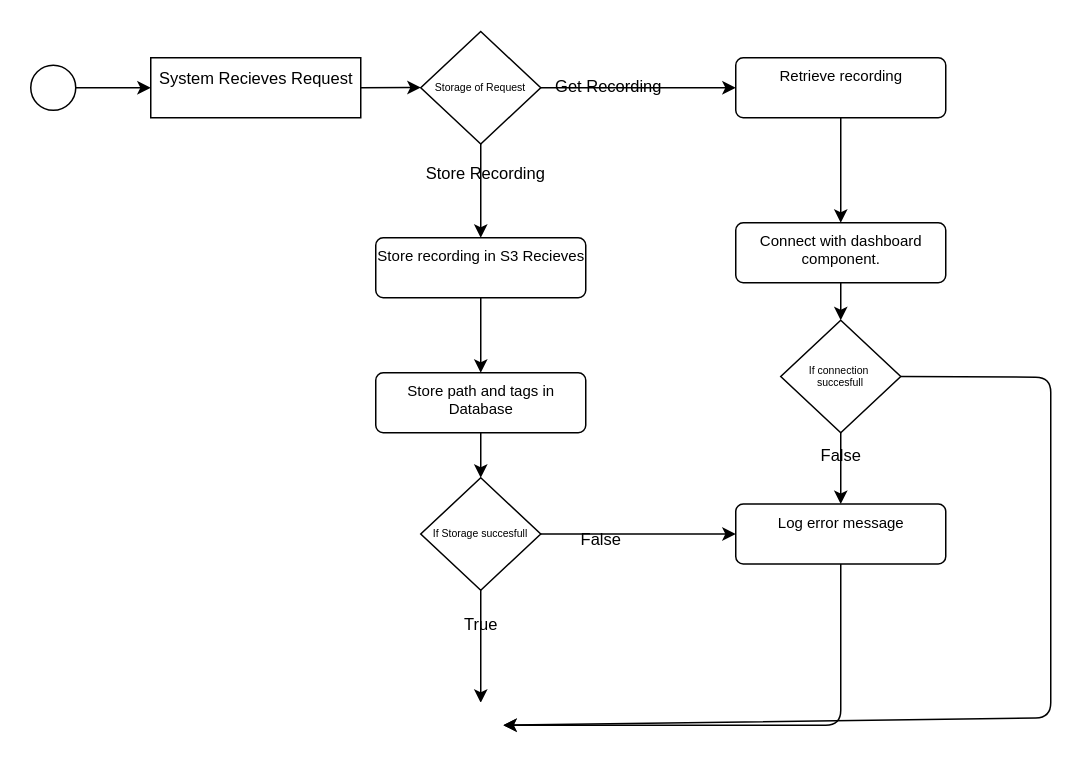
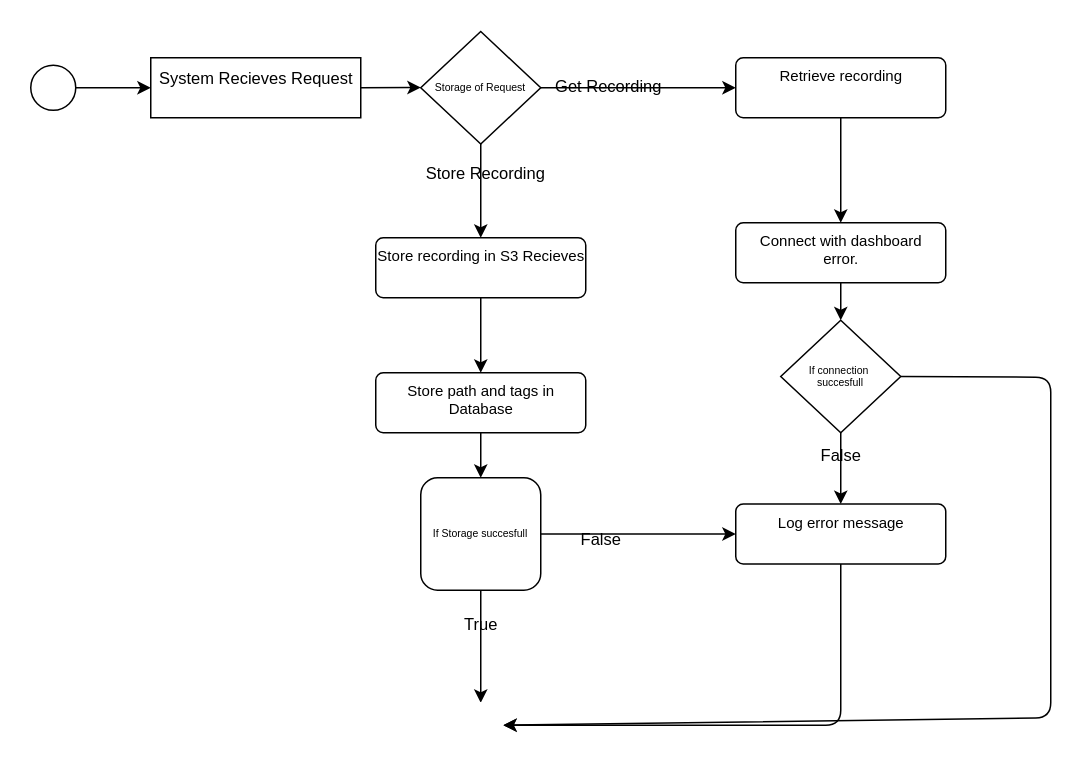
(842, 246) -> (842, 246)
(481, 534) -> (481, 534)
